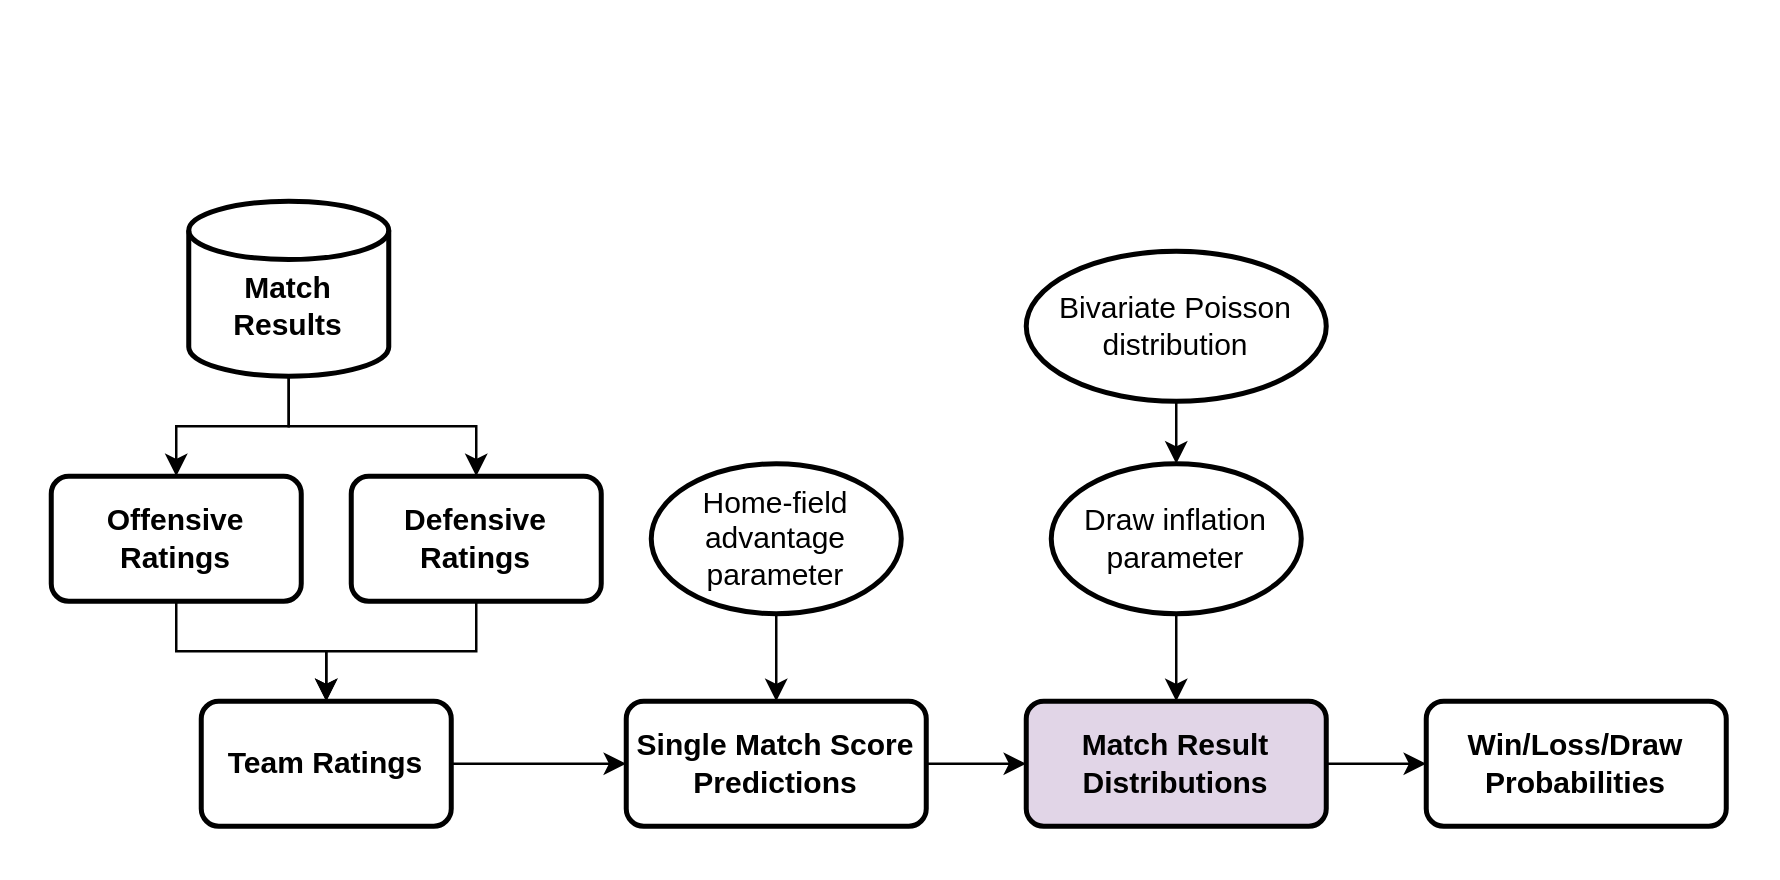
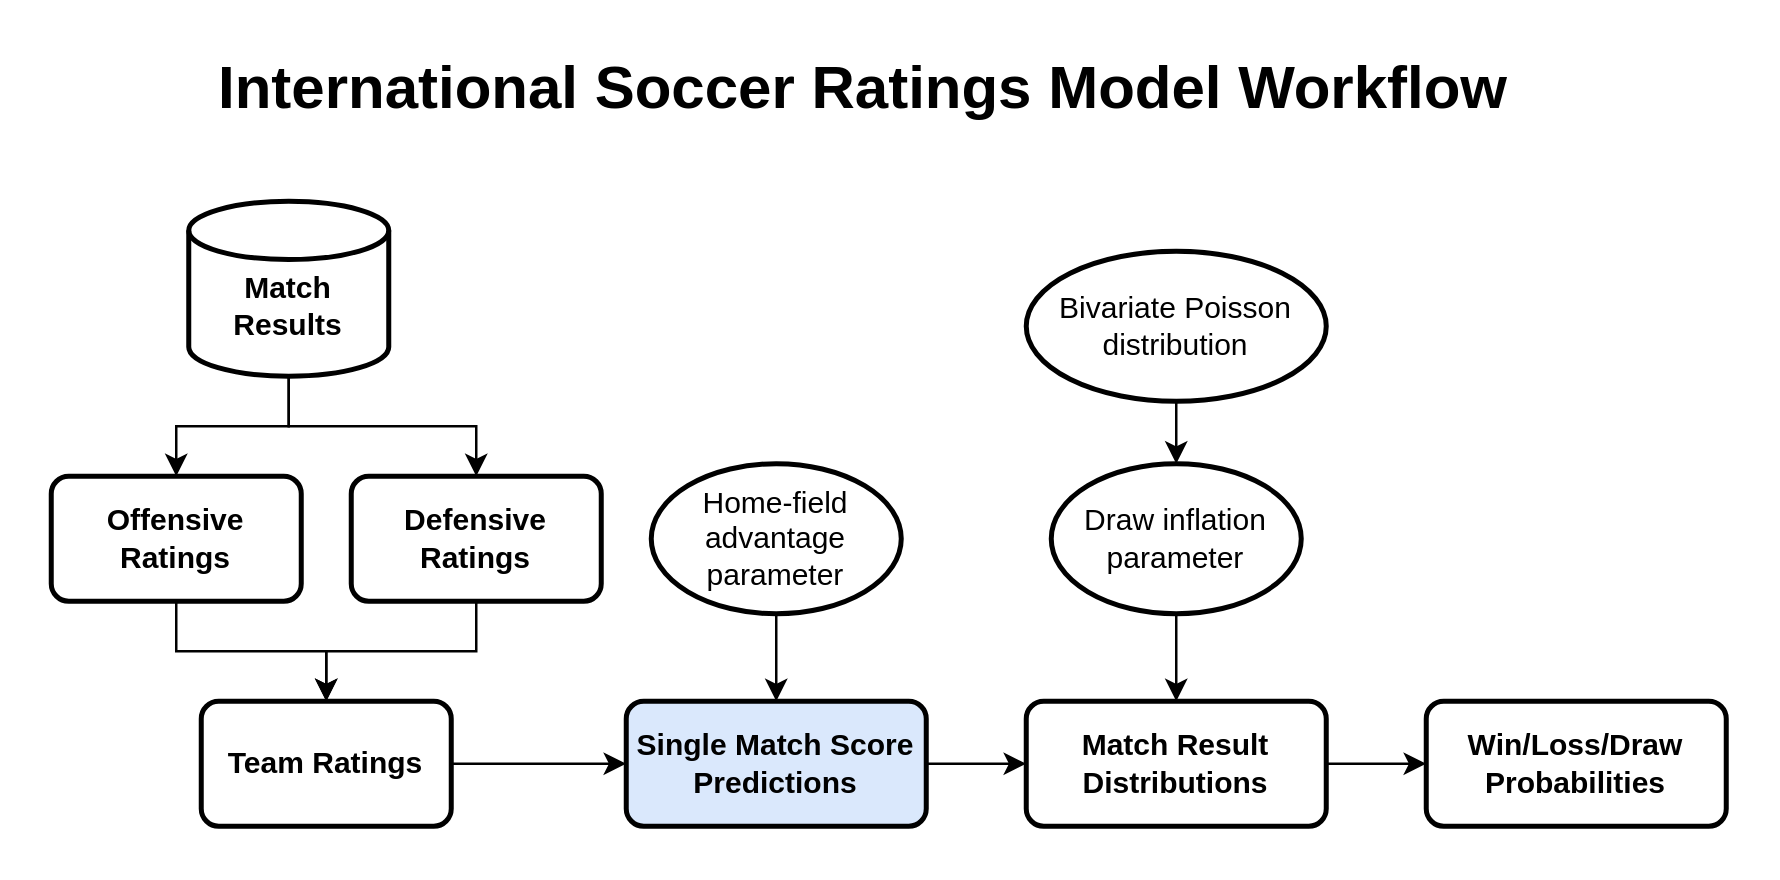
none -> (864, 89)
(776, 764) -> (776, 764)
(1176, 764) -> (1176, 764)
